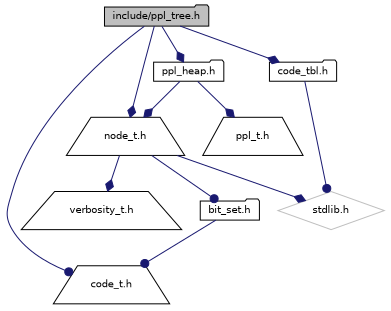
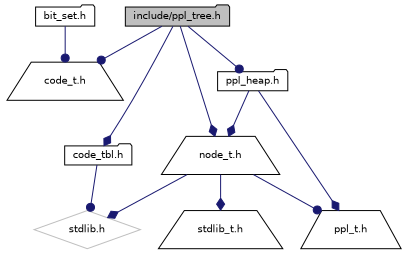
(170, 39) -> (212, 46)
(181, 176) -> (284, 191)
(101, 211) -> (221, 230)
